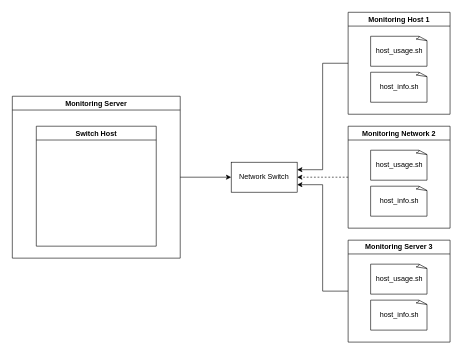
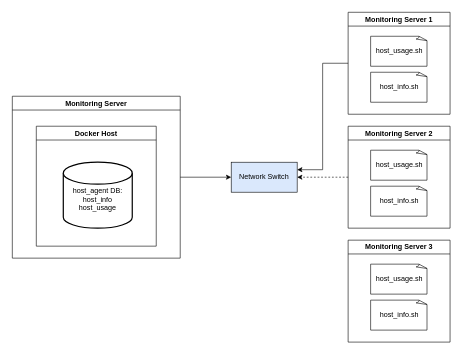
(399, 20) -> (399, 20)
(96, 134) -> (96, 134)
(399, 134) -> (399, 134)
(264, 177) -> (264, 177)
none -> (98, 195)
(323, 237) -> none
